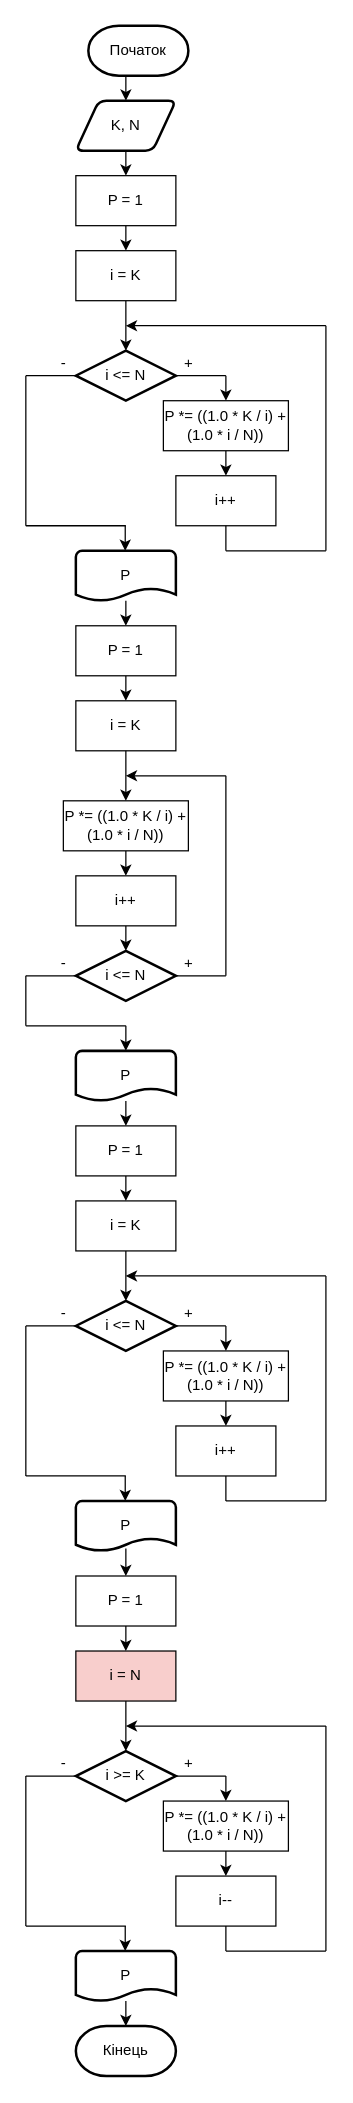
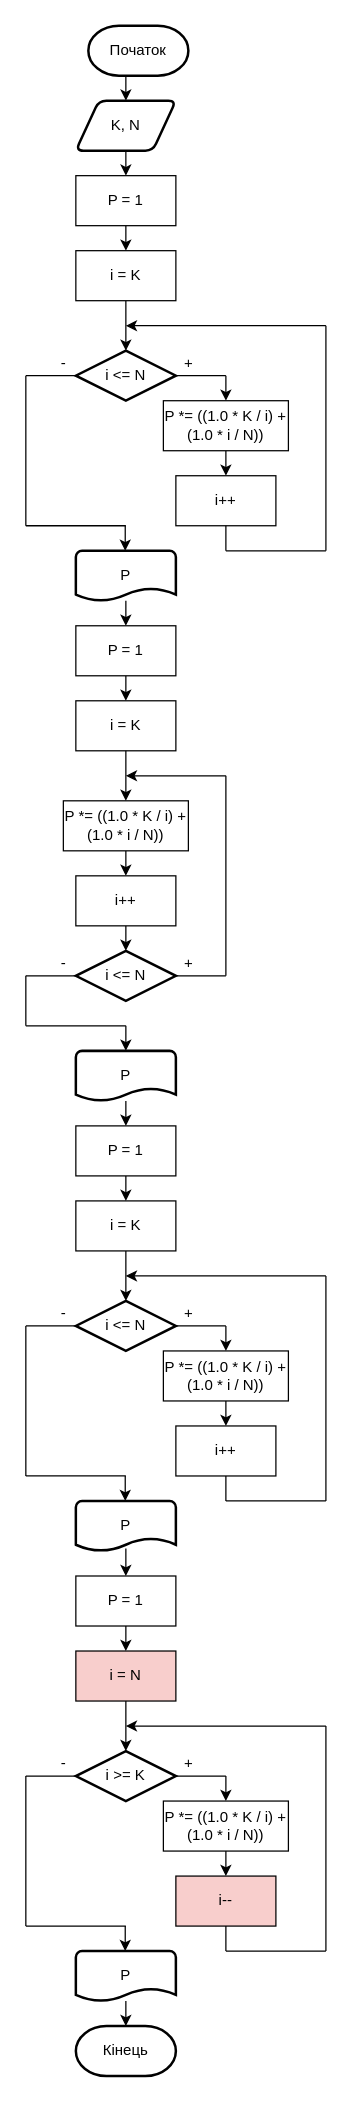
(226, 1901) -> (226, 1901)
